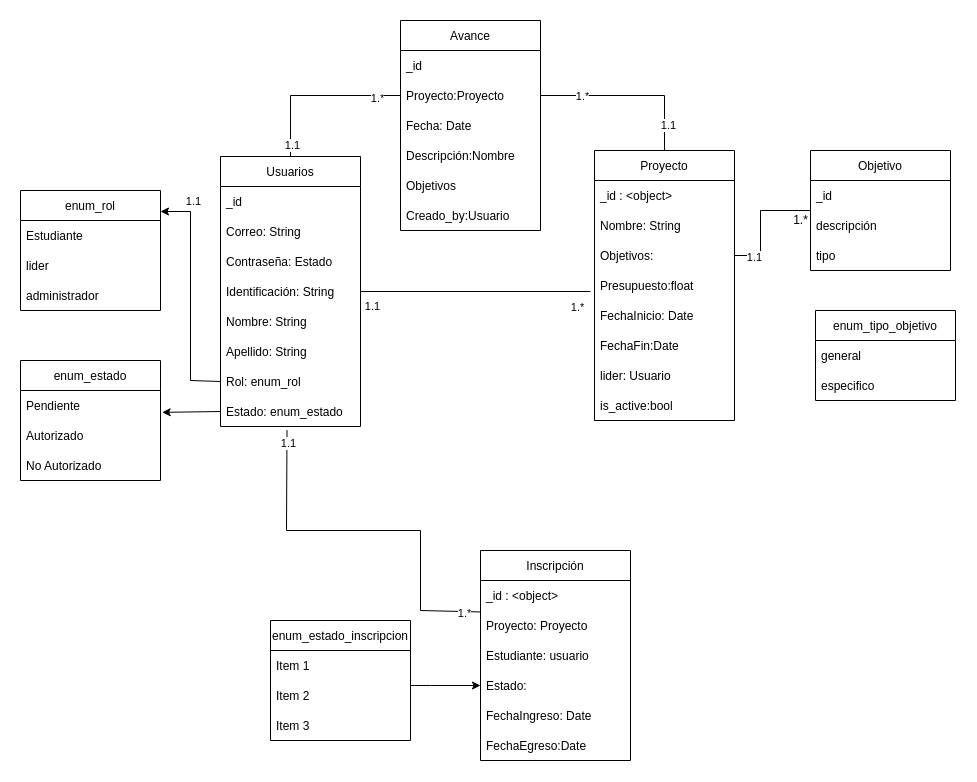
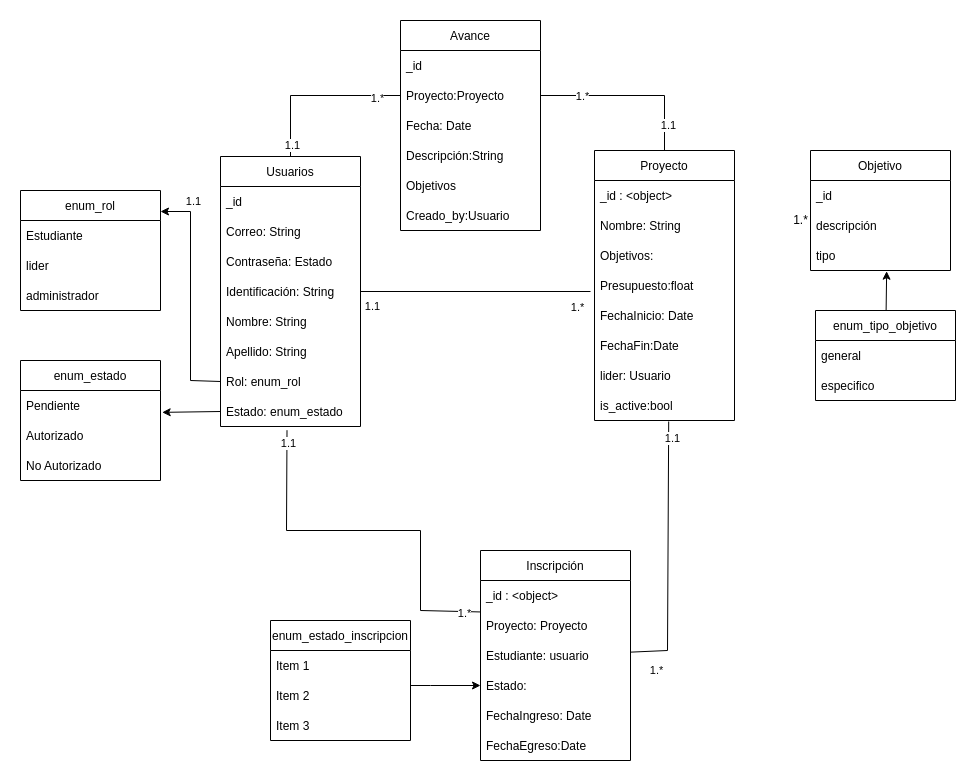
(462, 156) -> (460, 156)
(761, 222) -> none
none -> (886, 294)
none -> (668, 554)
